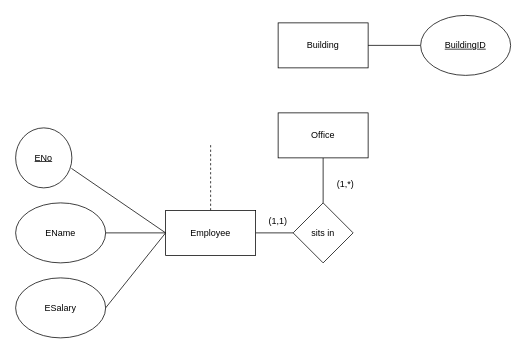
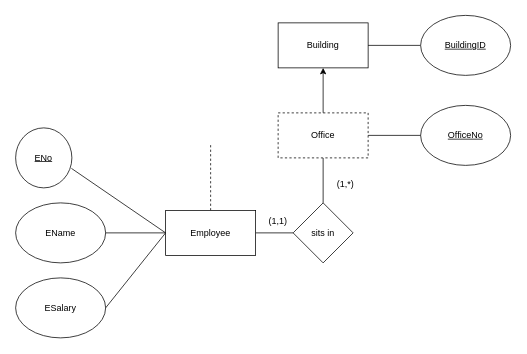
none -> (323, 112)
(323, 135) -> (323, 135)
none -> (394, 135)
none -> (465, 135)
